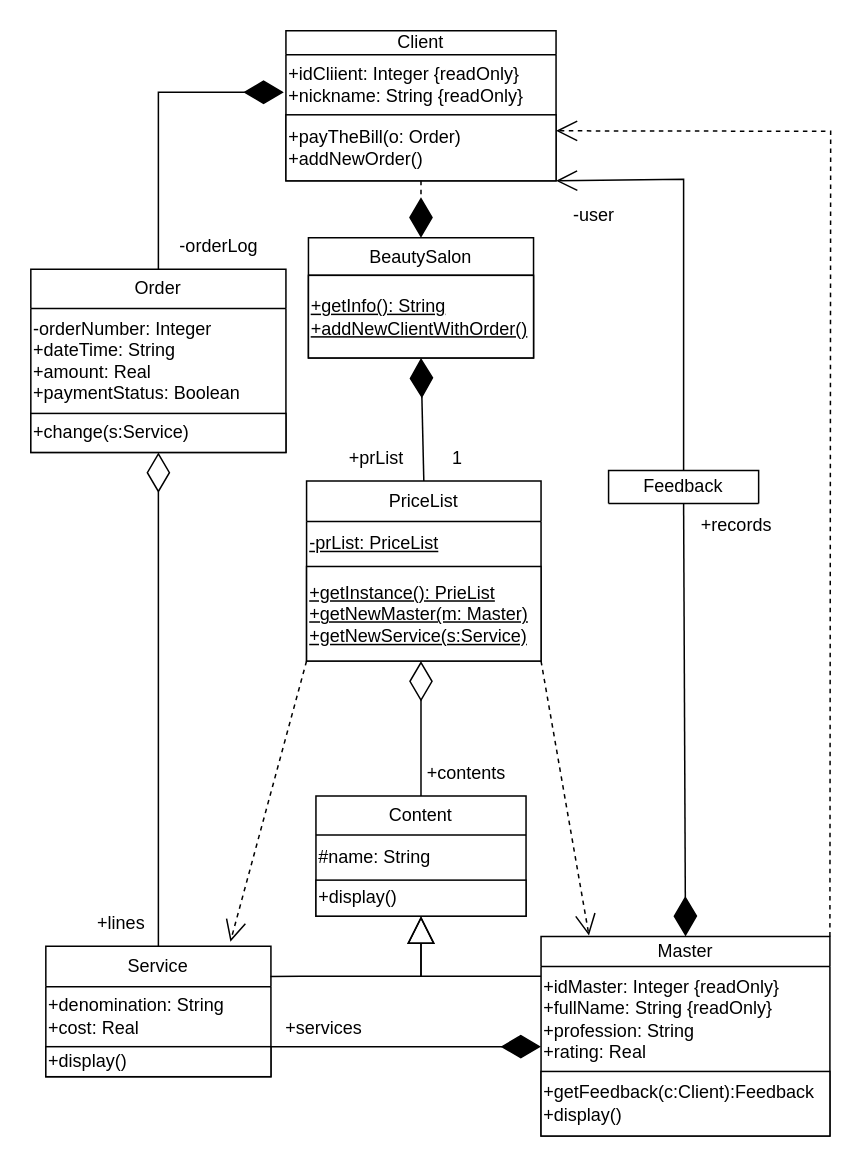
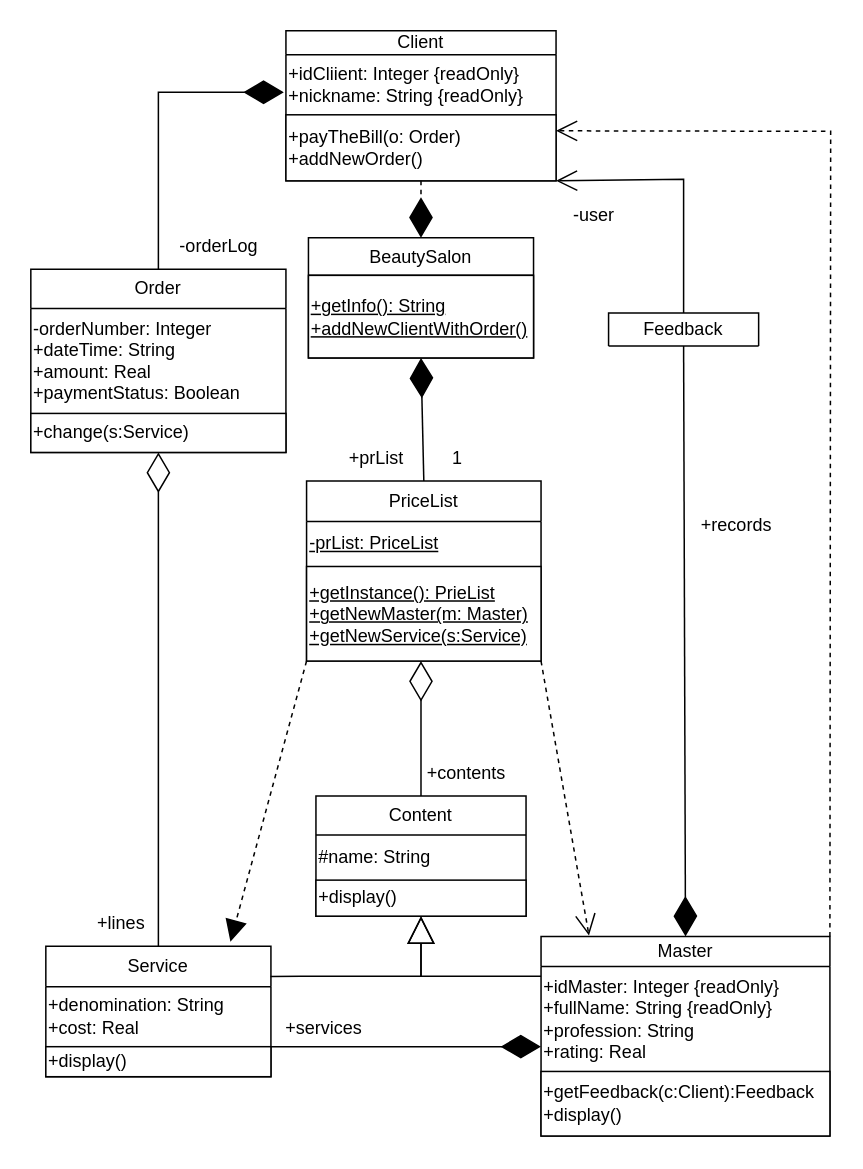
(683, 487) -> (683, 329)
(234, 927) -> (236, 919)
